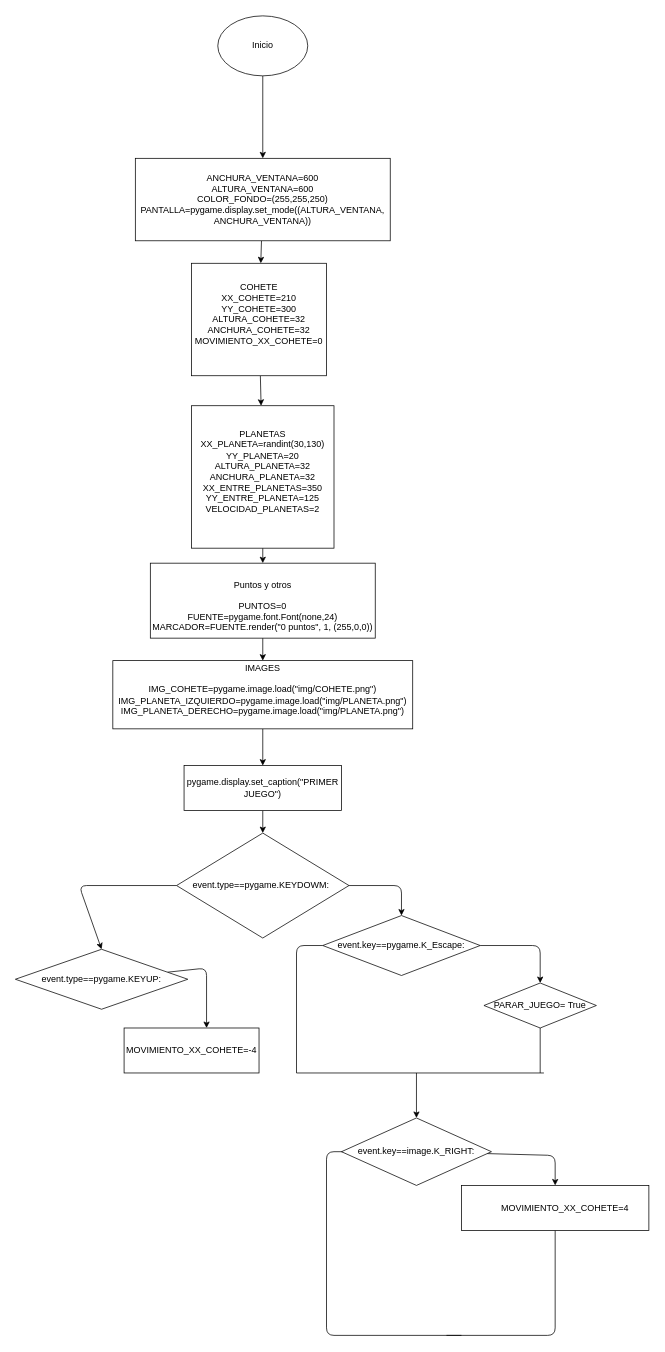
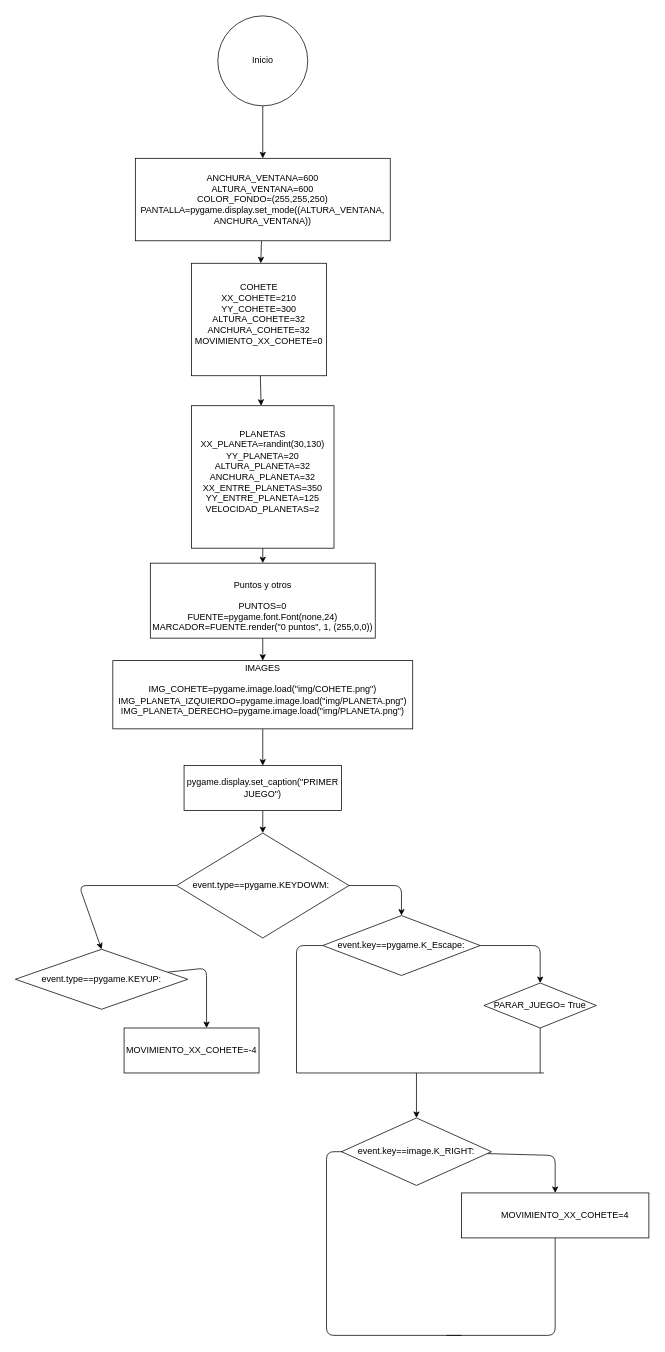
(263, 45) -> (263, 60)
(555, 1208) -> (555, 1215)
